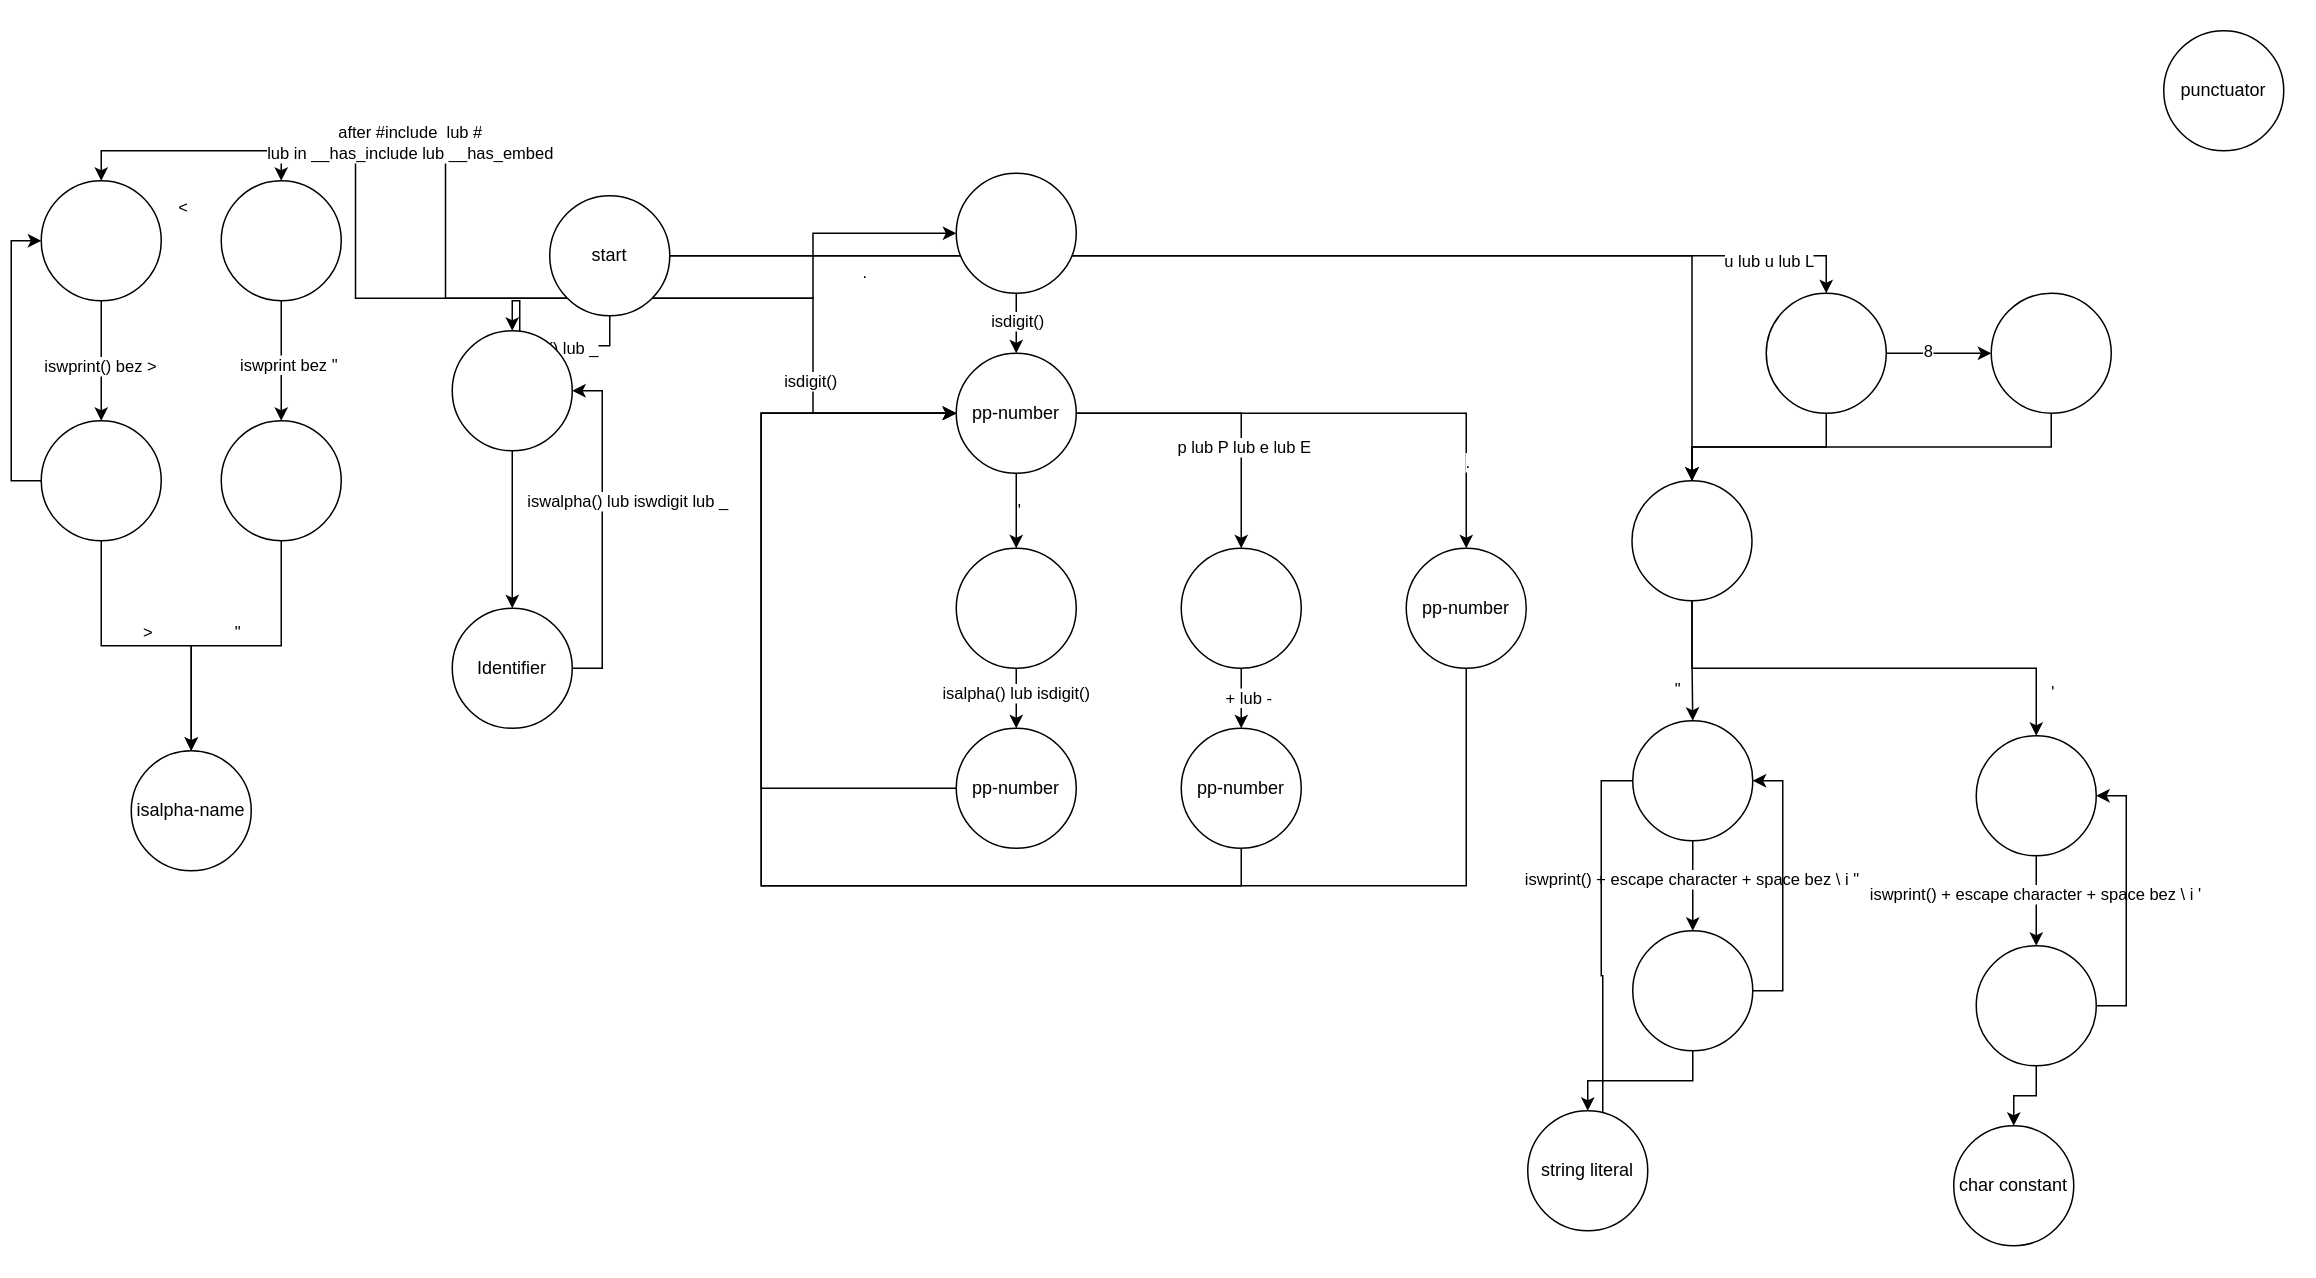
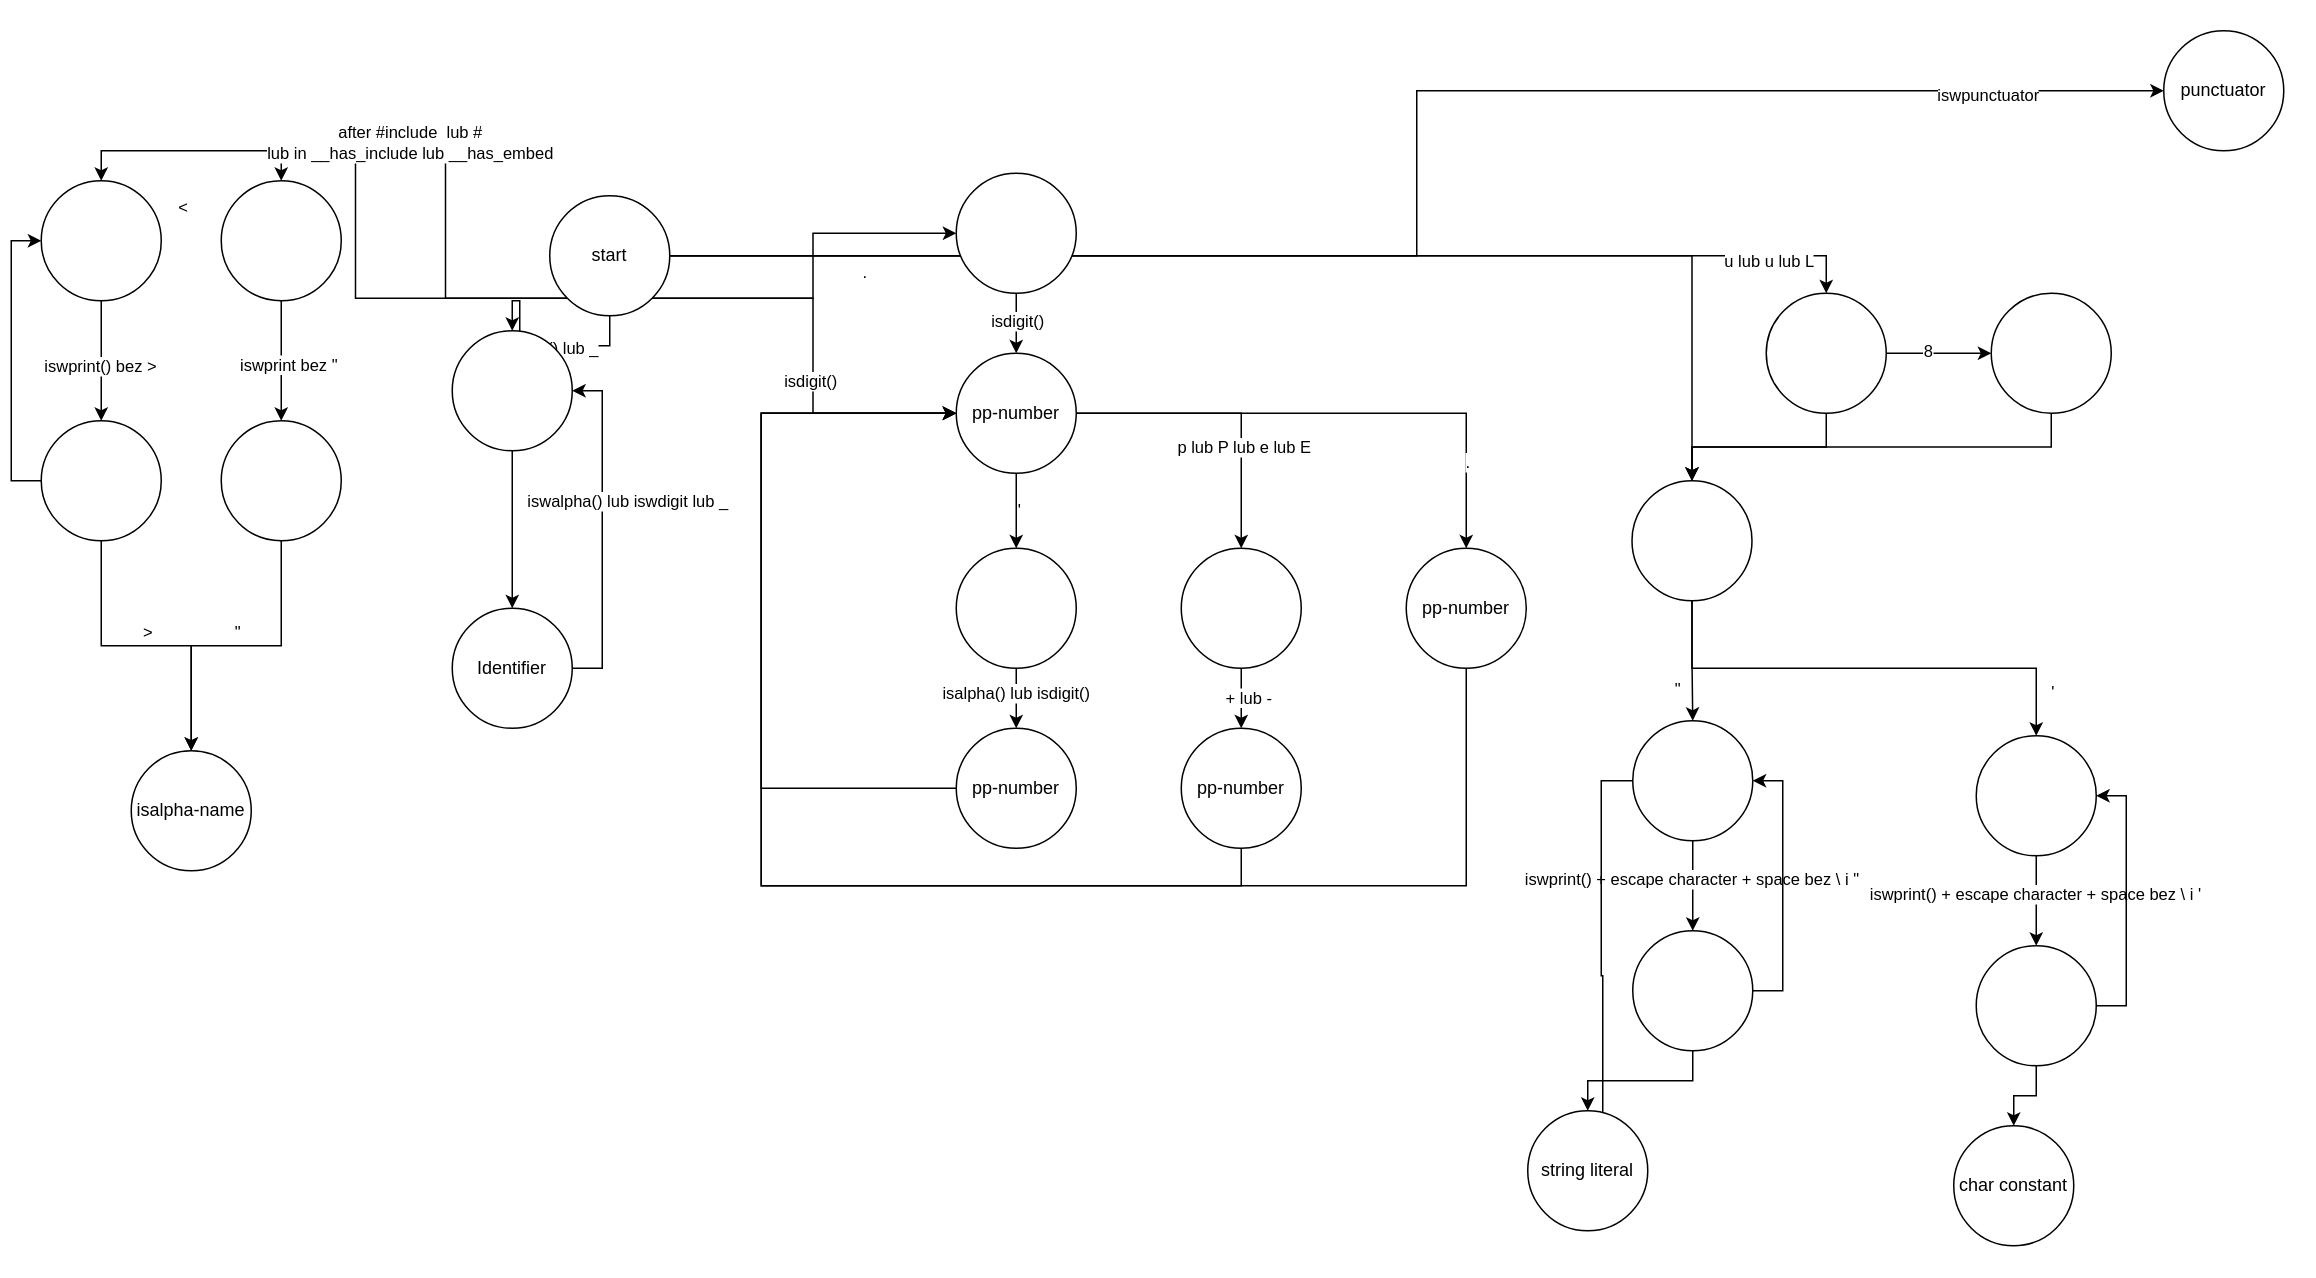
none -> (1704, 91)
